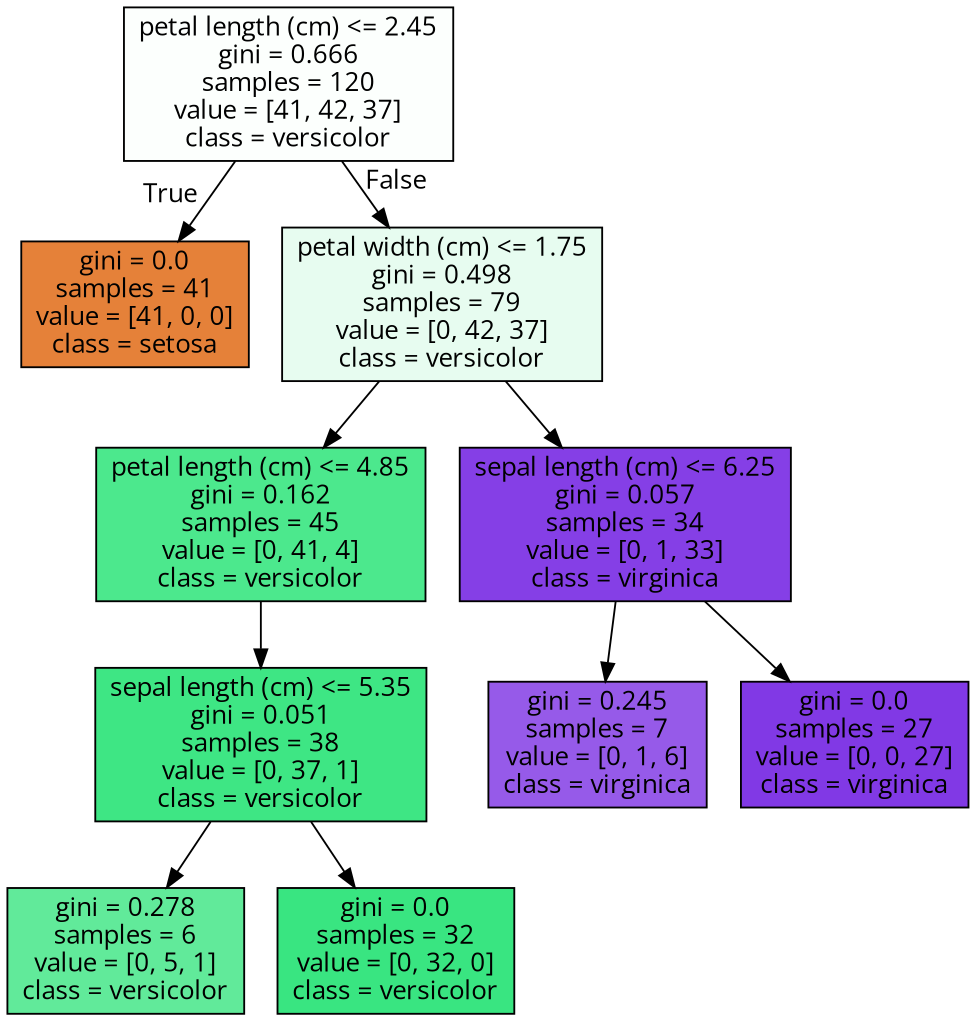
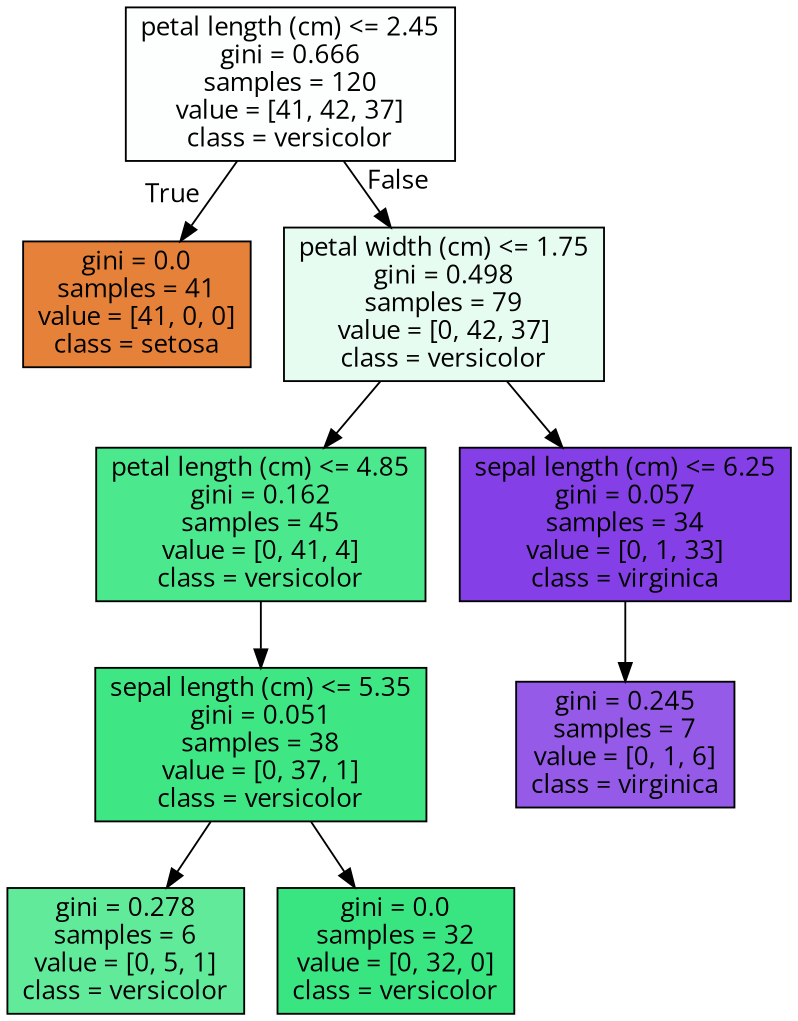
(855, 745) -> none
